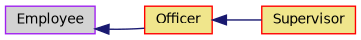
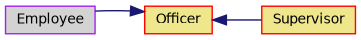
(127, 29) -> (113, 11)
